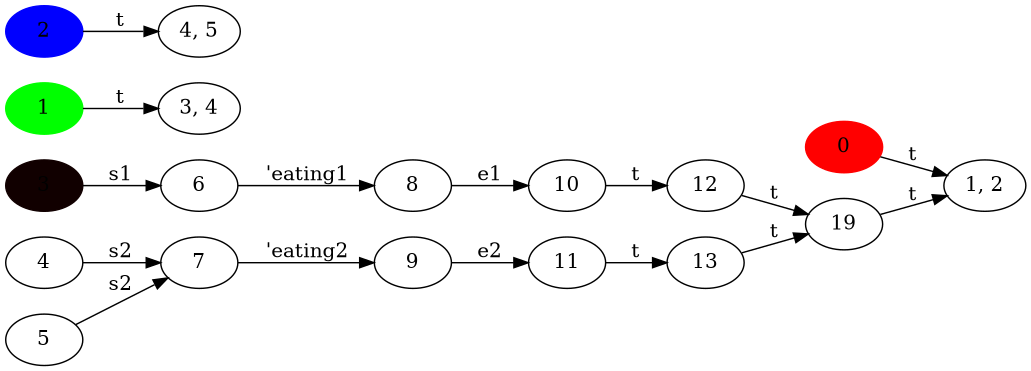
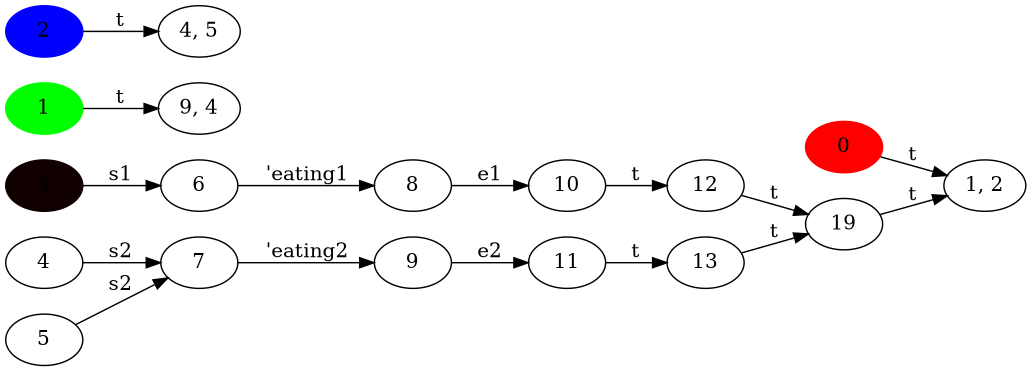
(199, 109) -> (199, 109)
